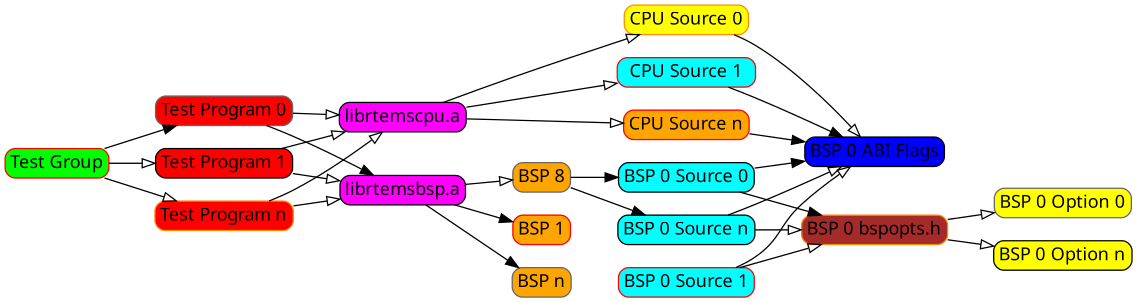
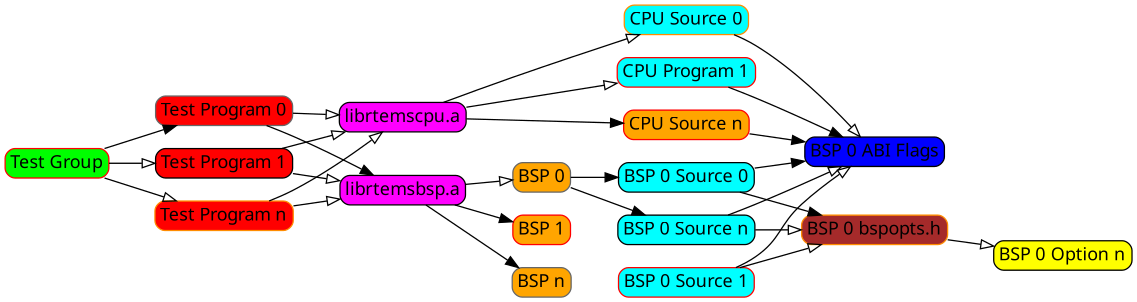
(686, 20) -> (686, 20)
(686, 72) -> (686, 72)
(538, 121) -> (538, 121)
(542, 177) -> (542, 177)
(1063, 203) -> none
